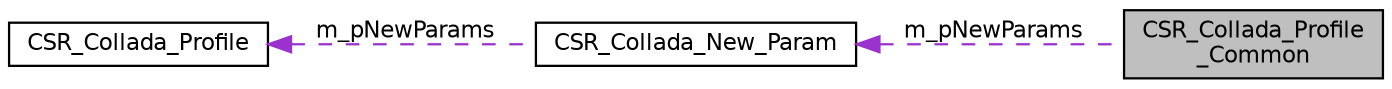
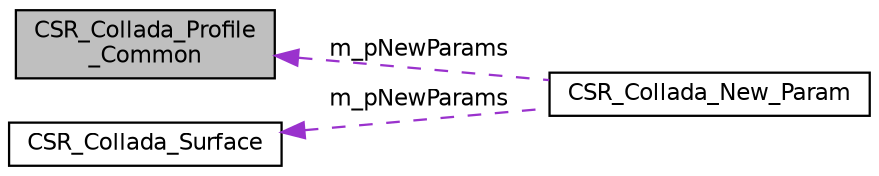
(139, 44) -> (145, 144)
(1002, 44) -> (424, 69)
